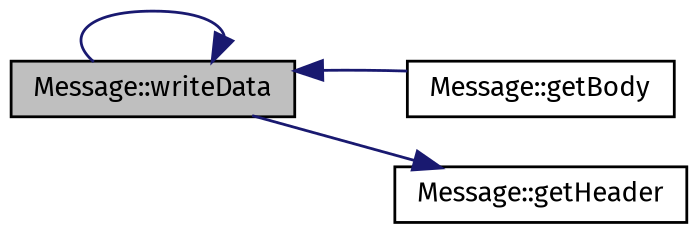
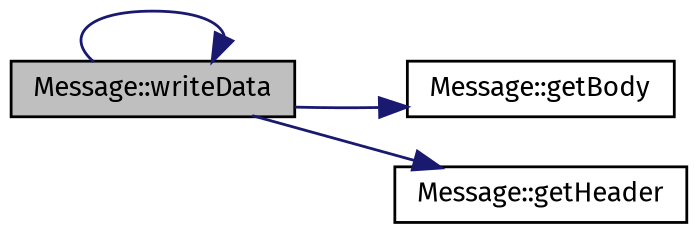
(365, 70) -> (337, 108)
